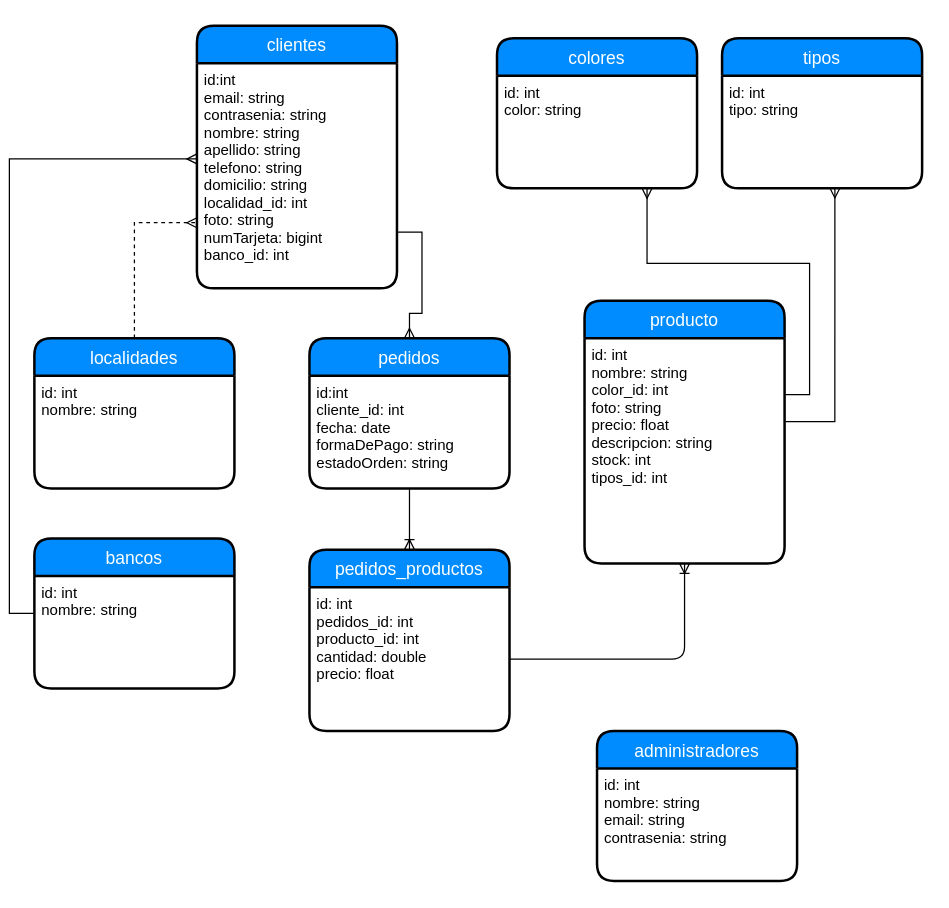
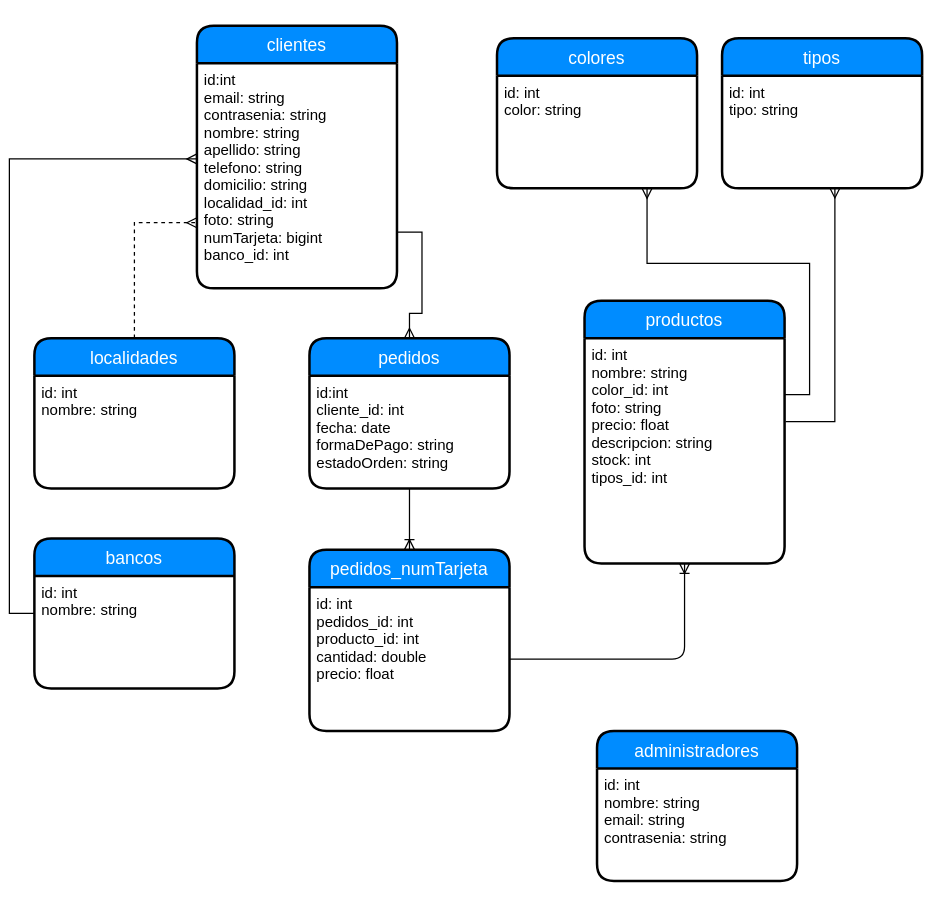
(684, 320) -> (684, 320)
(409, 569) -> (409, 569)
